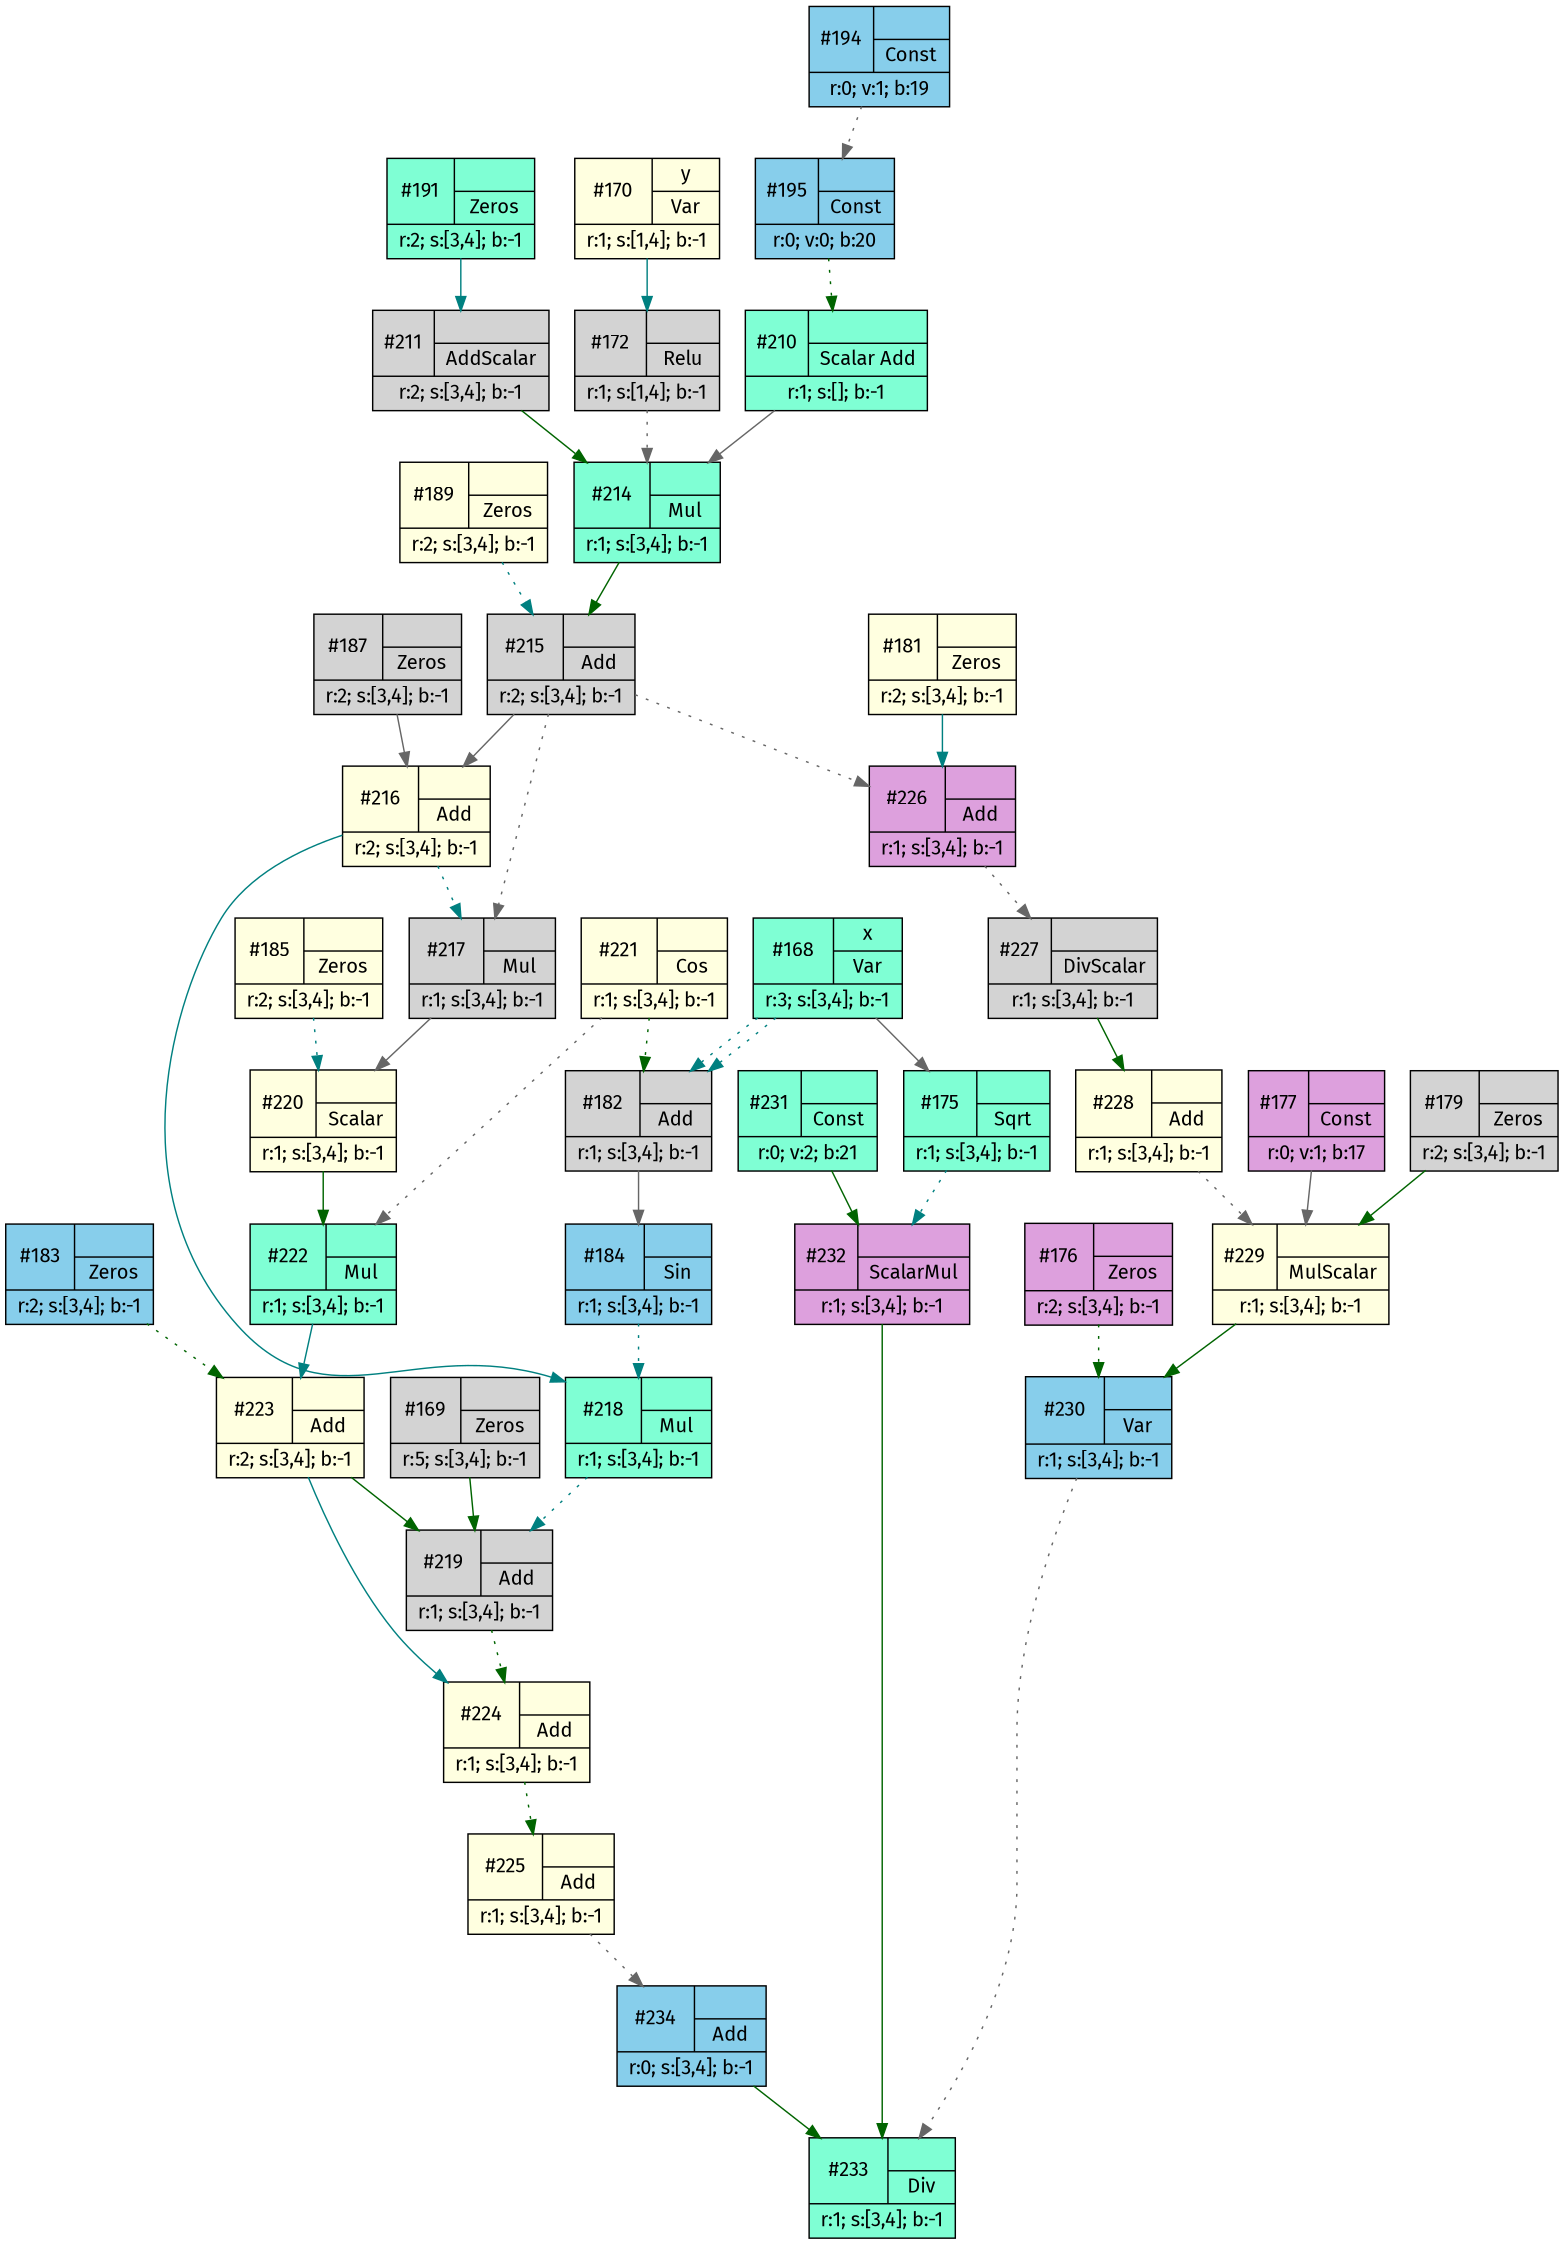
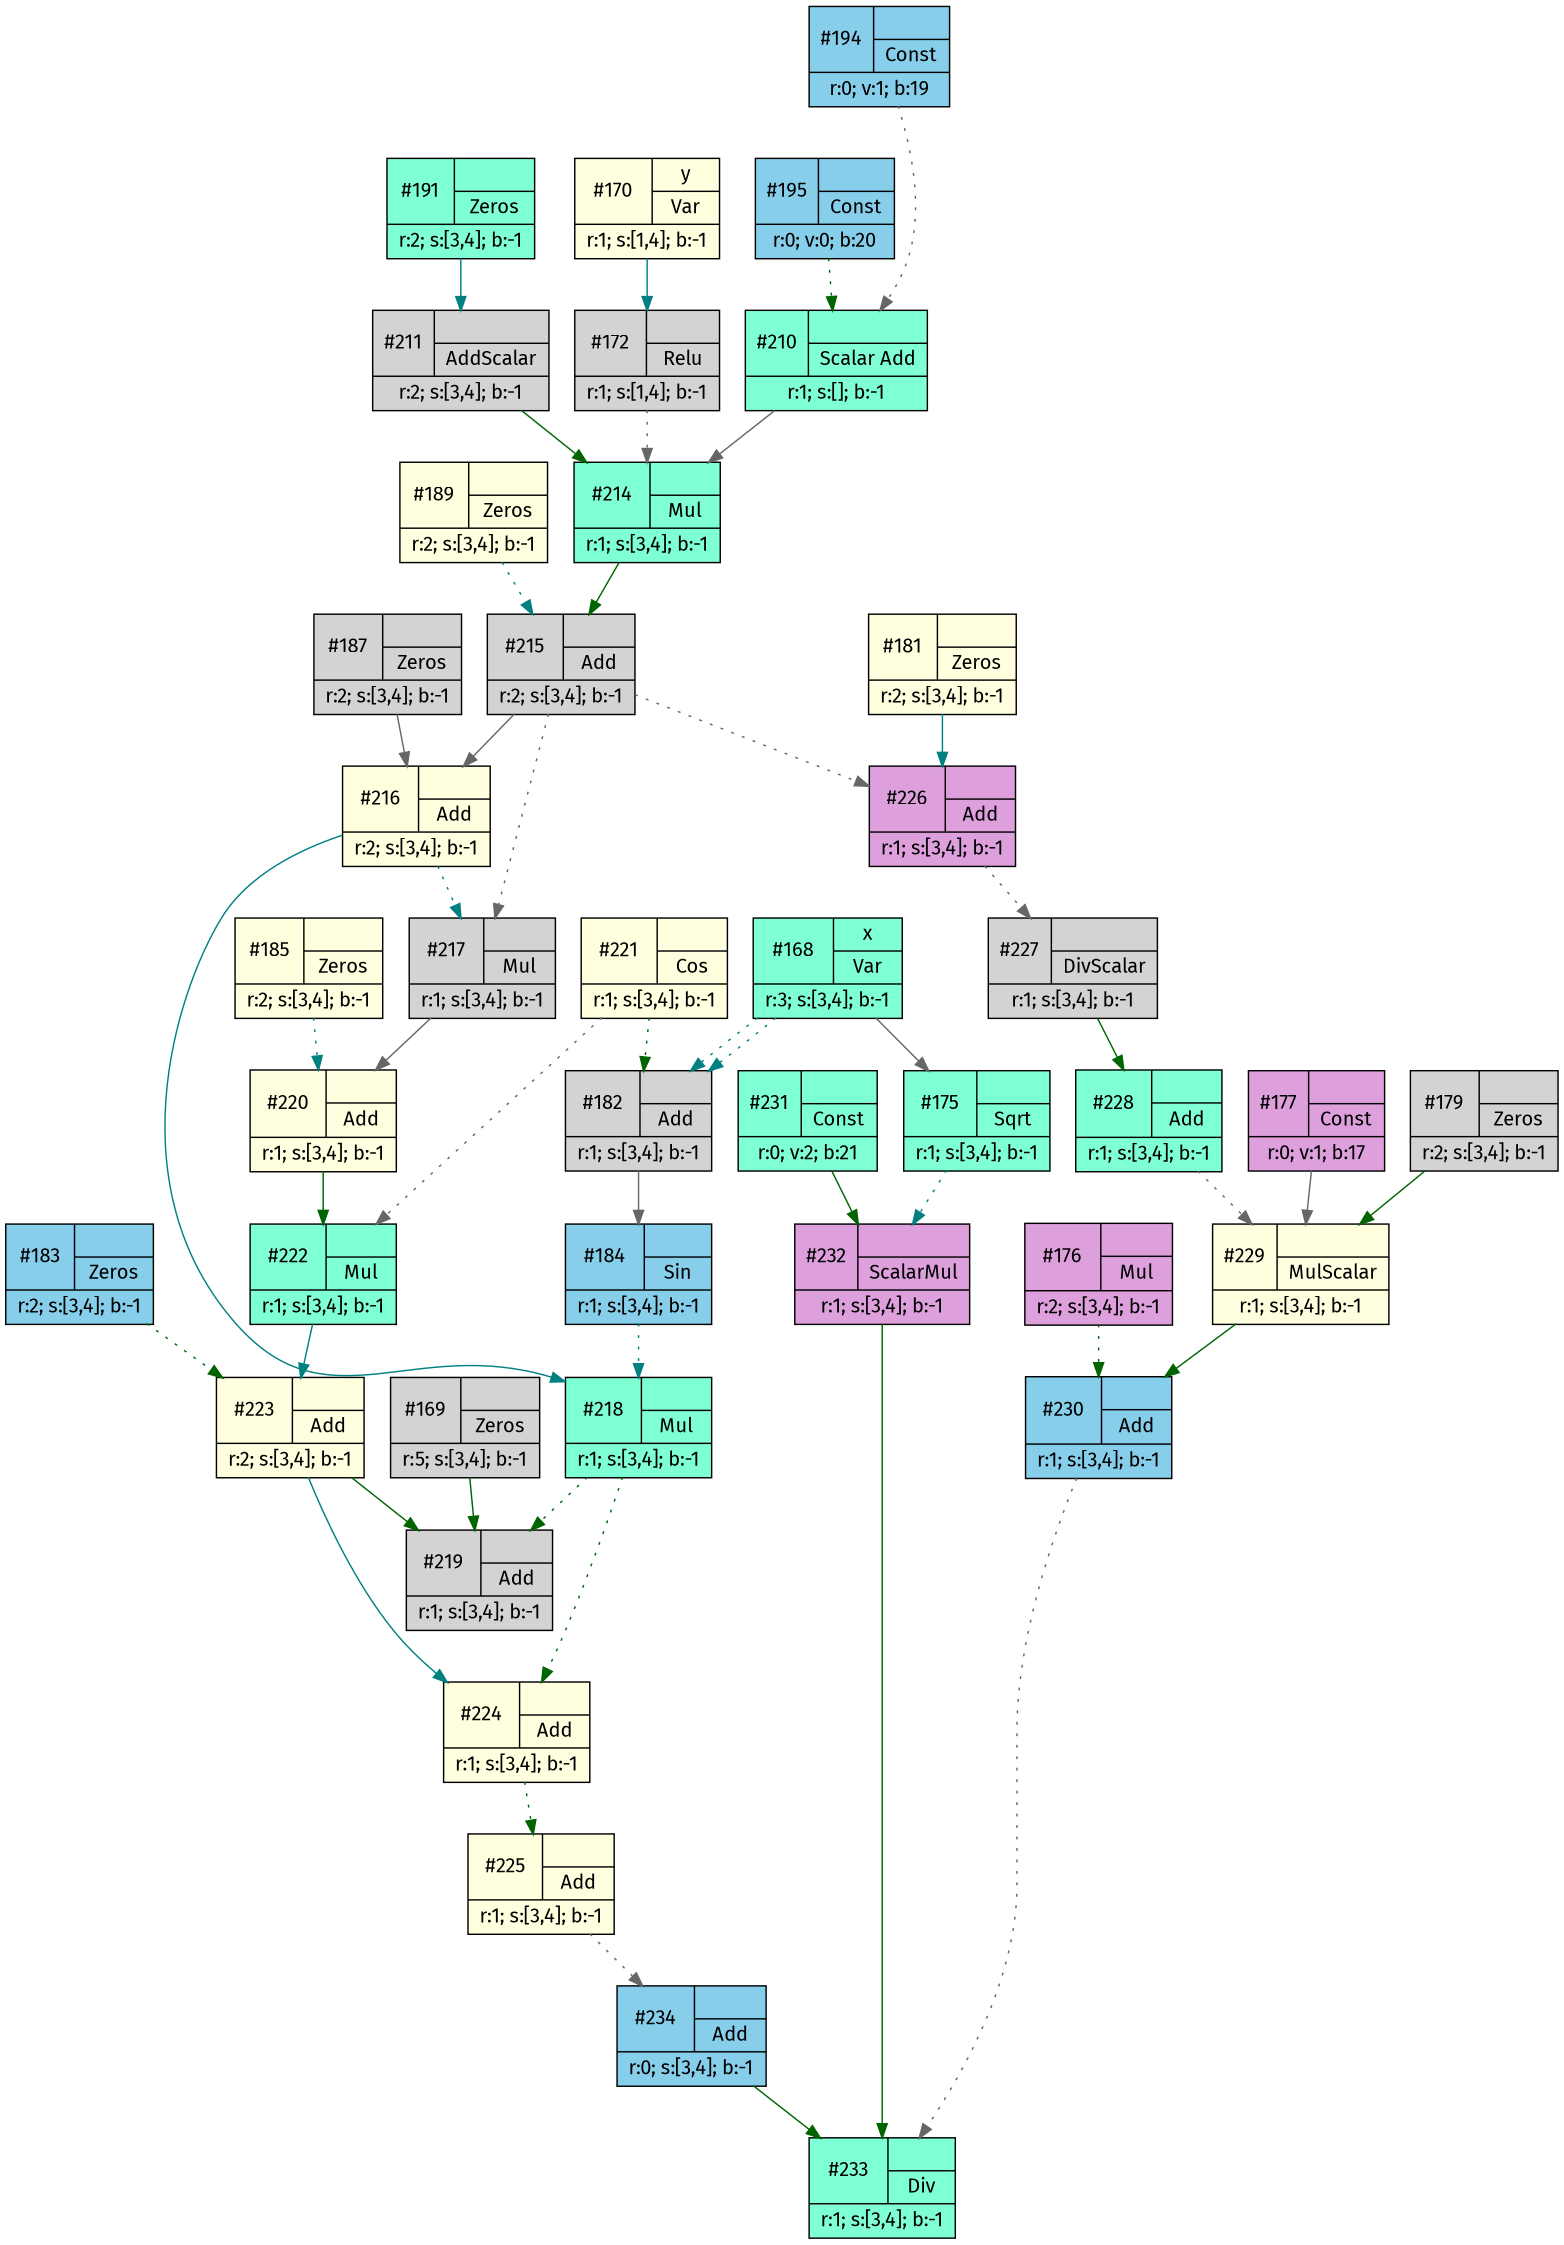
(855, 126) -> (915, 204)
(356, 1119) -> (361, 1119)
(1149, 1121) -> (1149, 1121)
(1133, 1273) -> (1137, 1273)
(1138, 1426) -> (1137, 1426)
(564, 1499) -> (564, 1499)
(496, 1649) -> (588, 1574)
